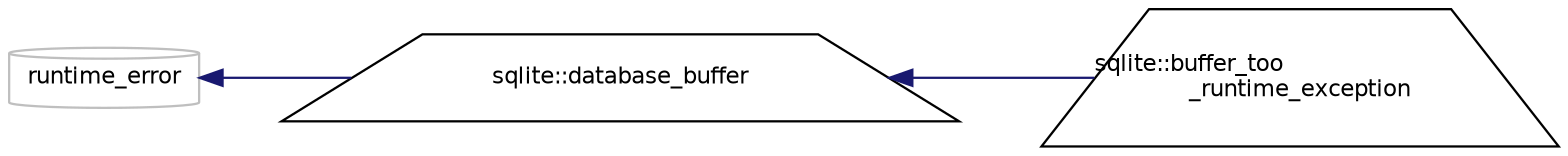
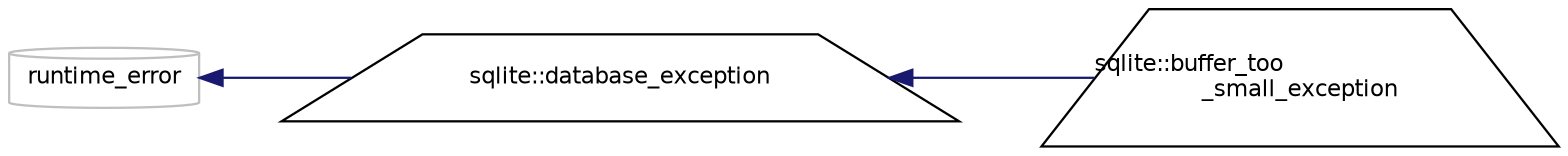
(620, 78) -> (620, 78)
(1300, 78) -> (1300, 78)
